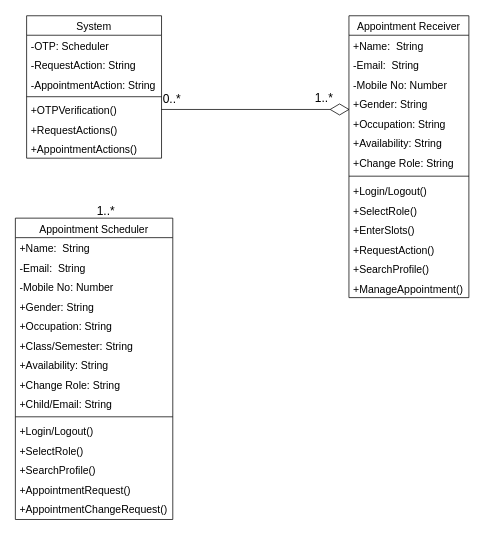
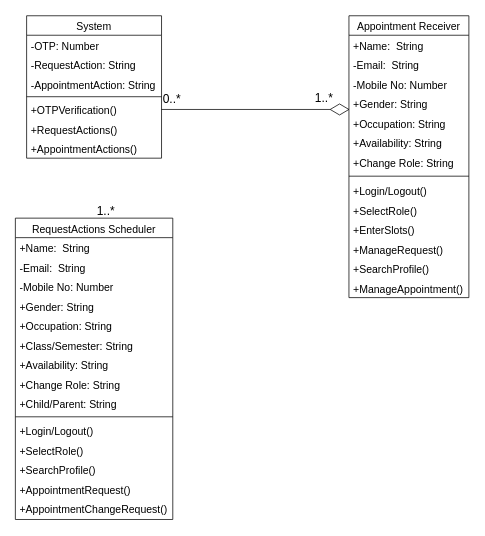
(71, 46) -> (63, 46)
(94, 229) -> (94, 229)
(399, 250) -> (400, 250)
(69, 405) -> (74, 405)
